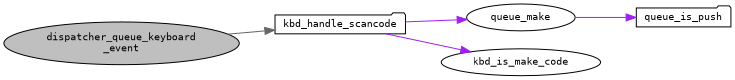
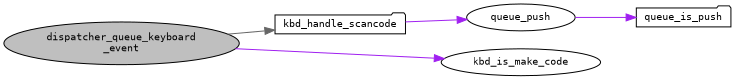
(521, 17) -> (521, 17)
(424, 42) -> (335, 53)
